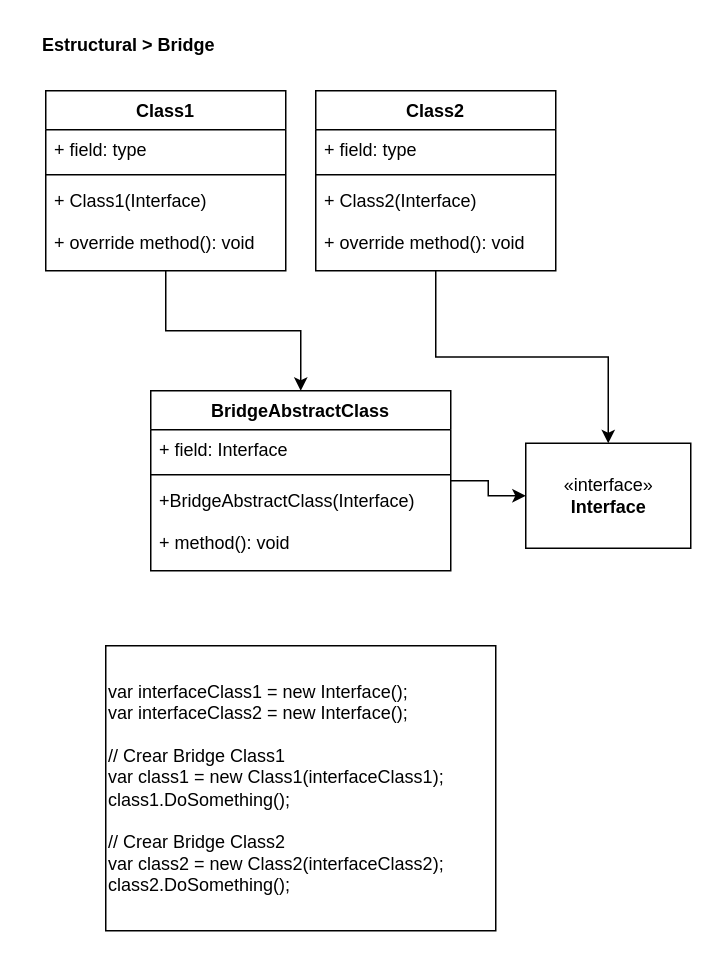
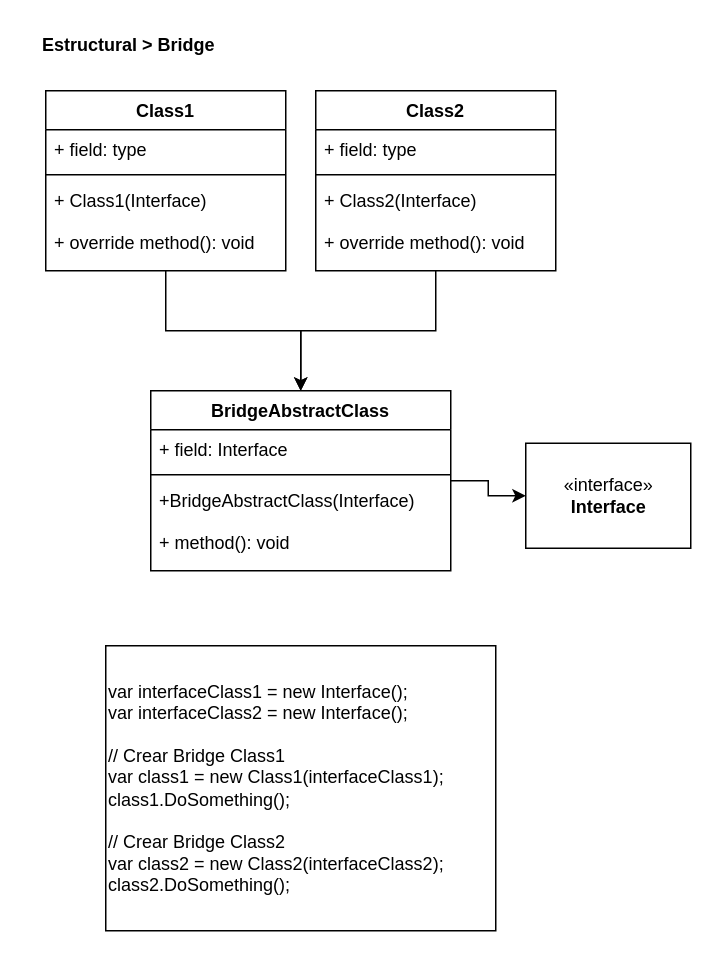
(545, 357) -> (371, 331)
